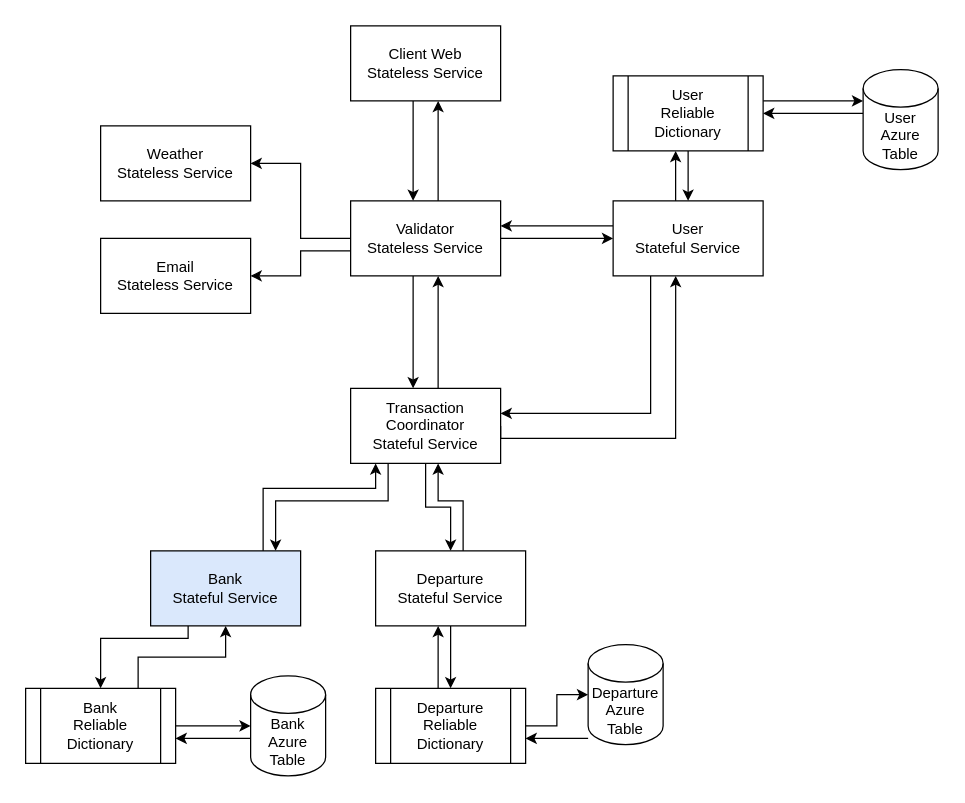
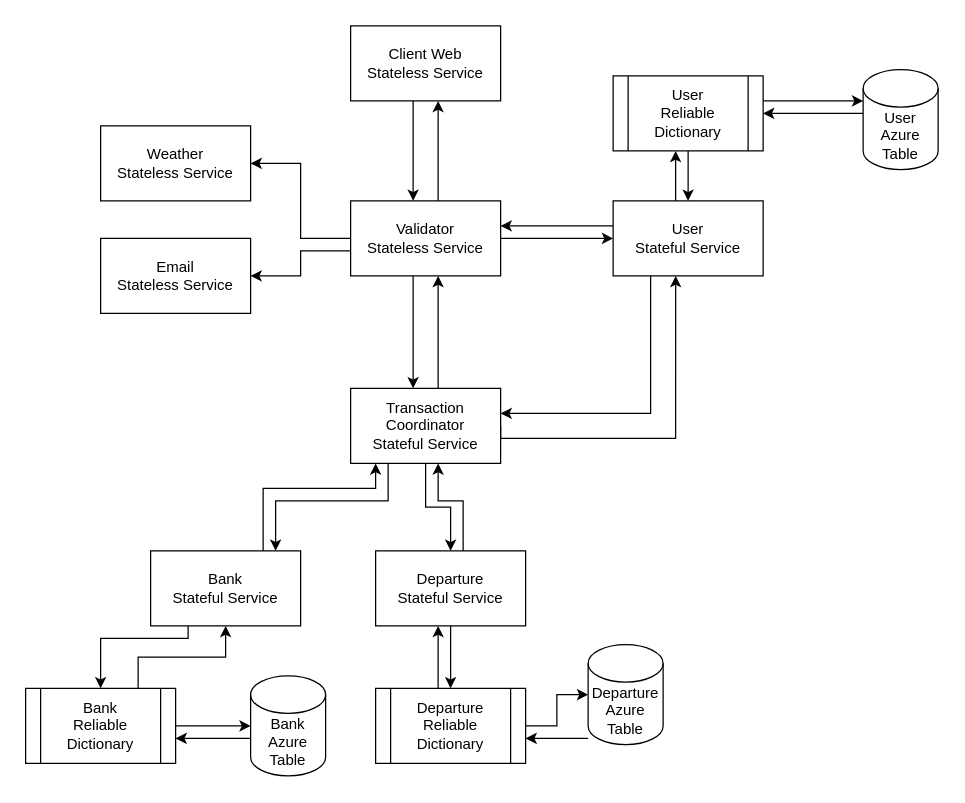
(226, 588) -> (226, 588)
